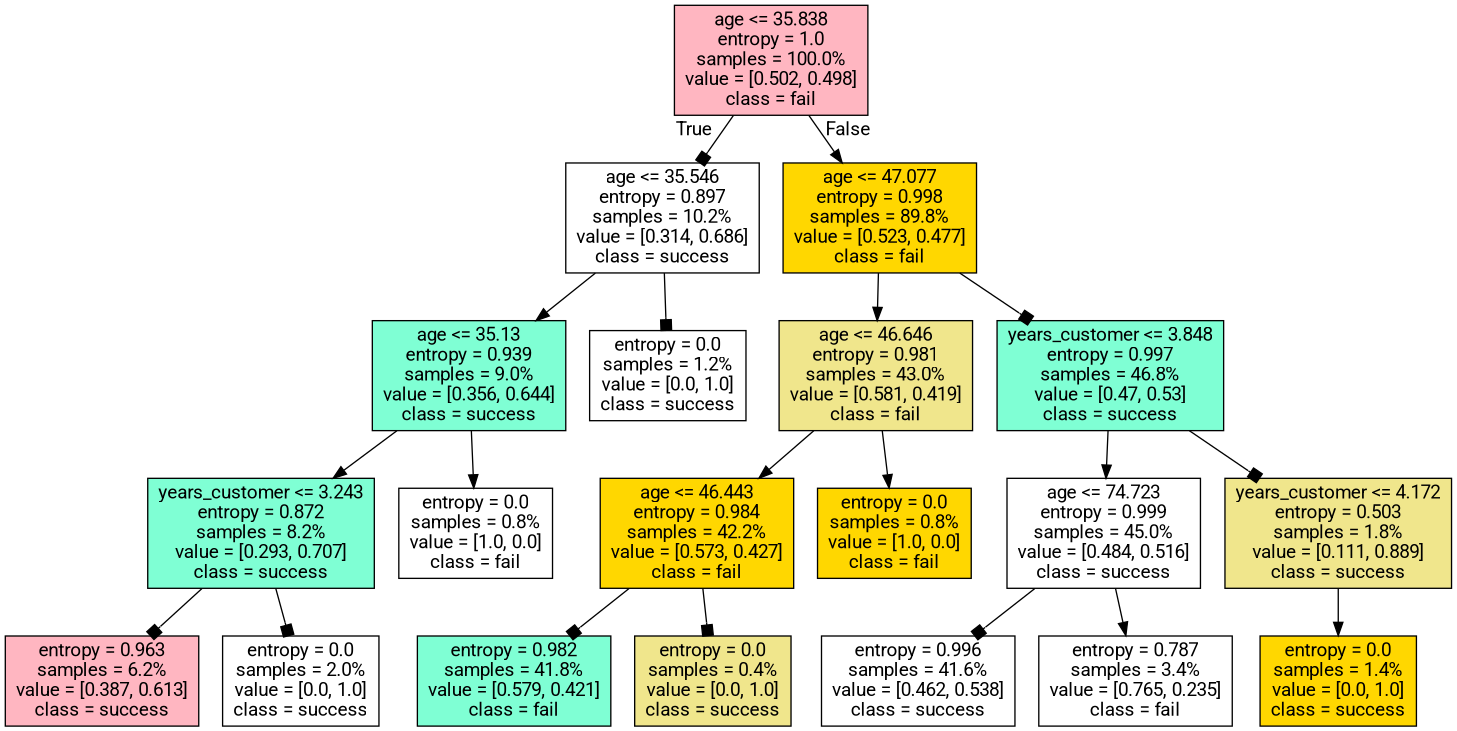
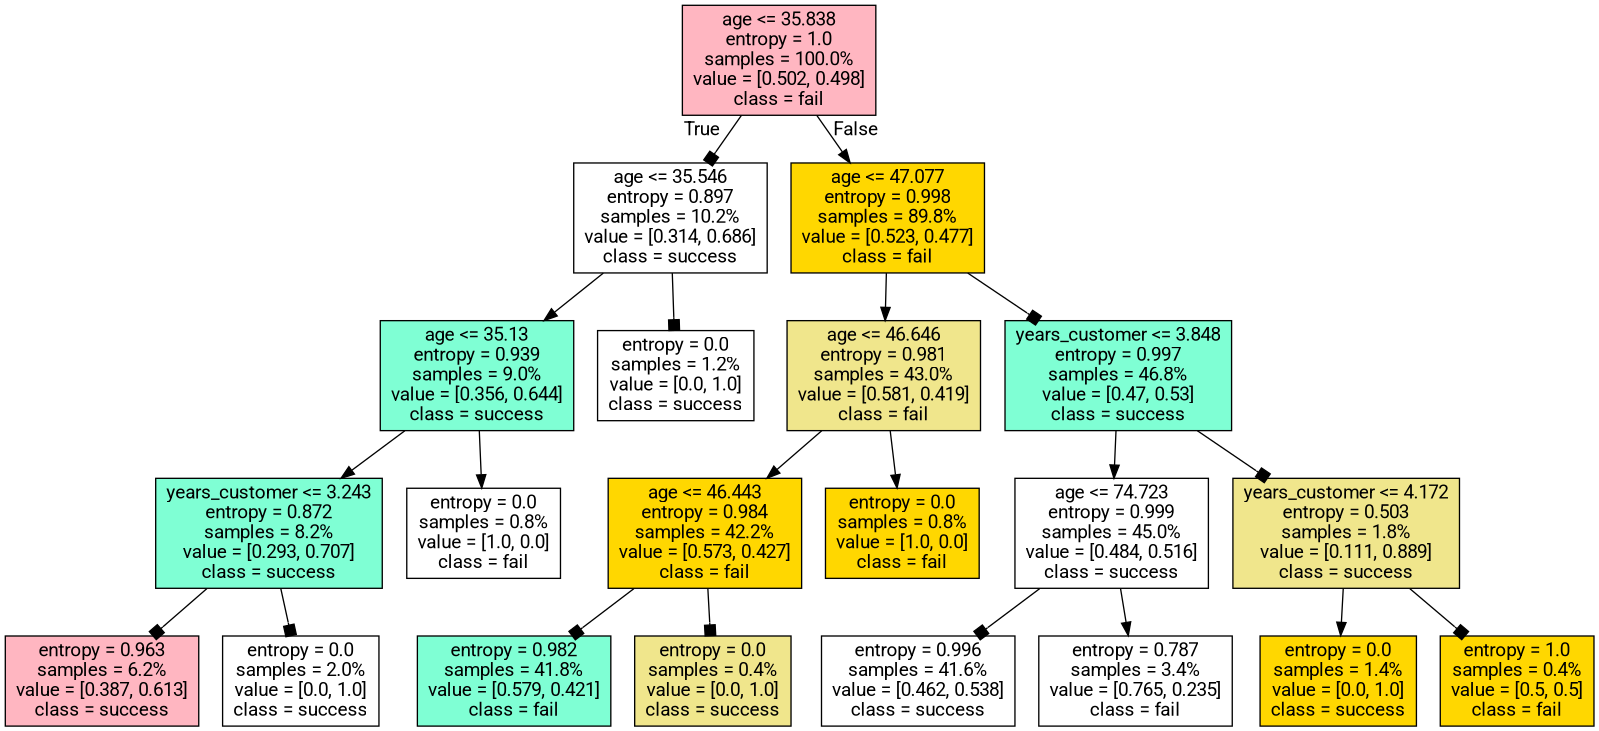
none -> (1517, 681)
